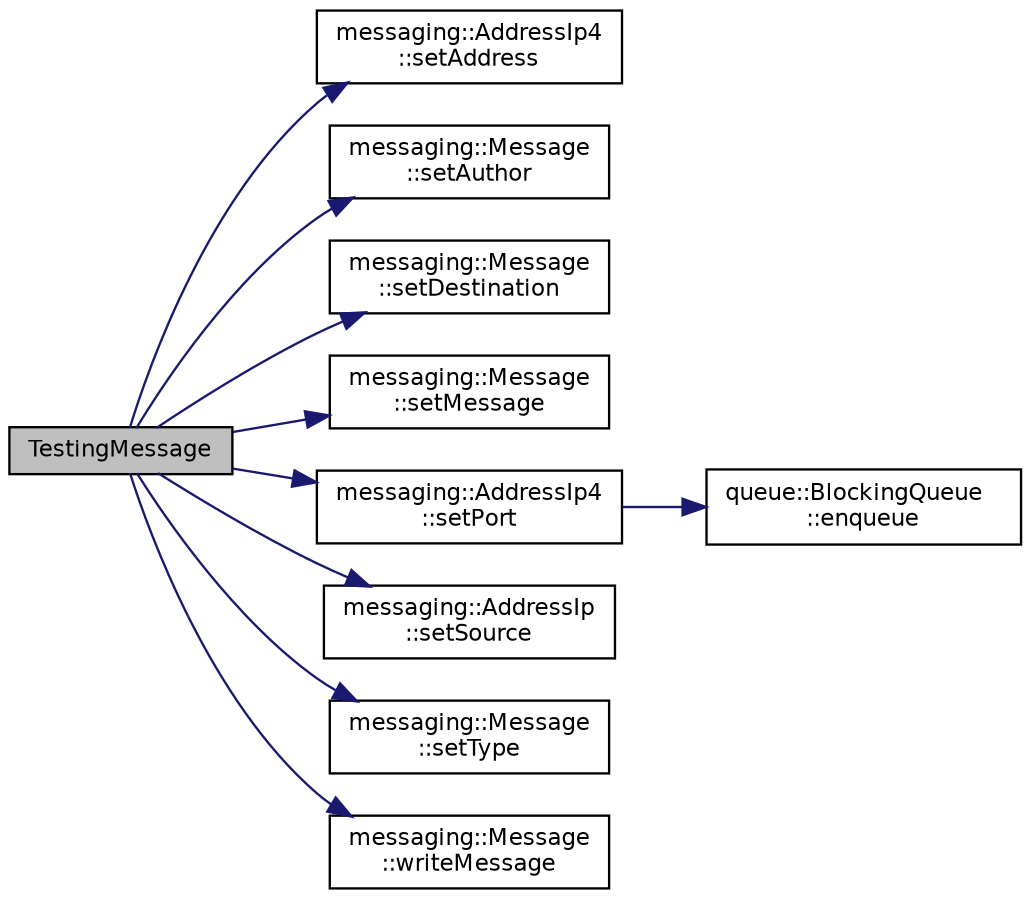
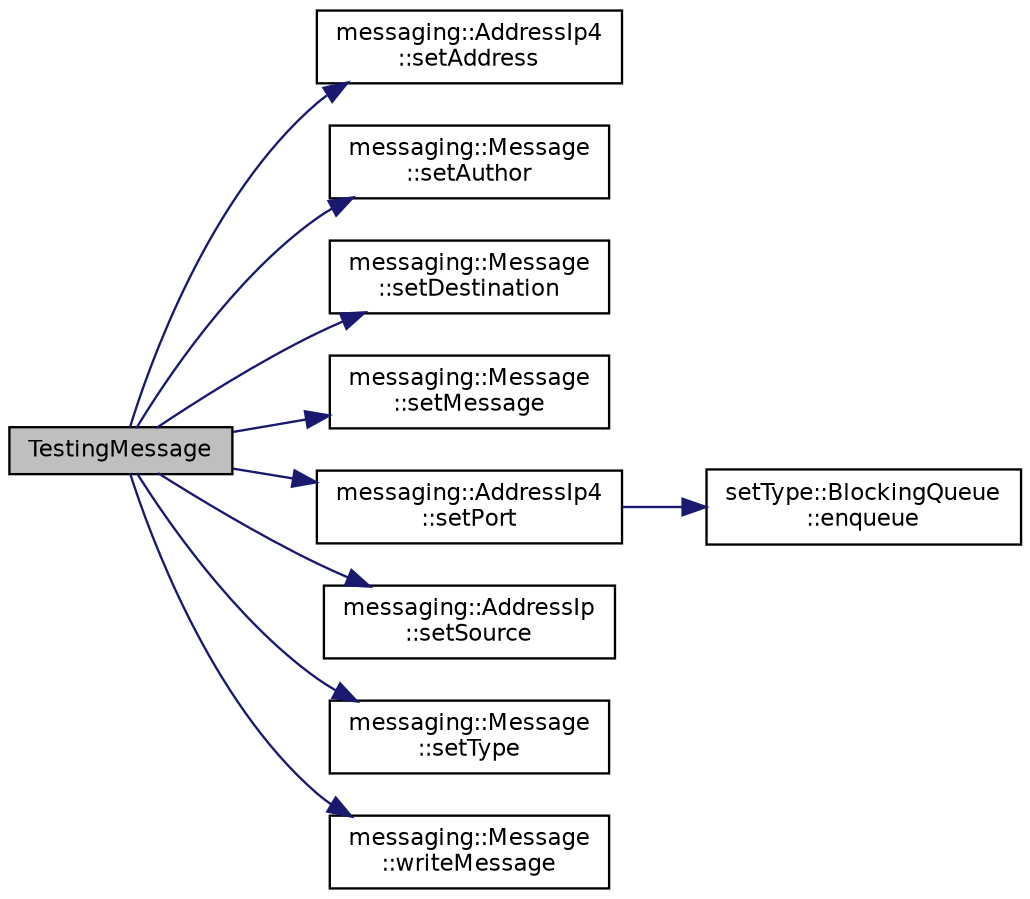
(864, 507) -> (864, 507)
